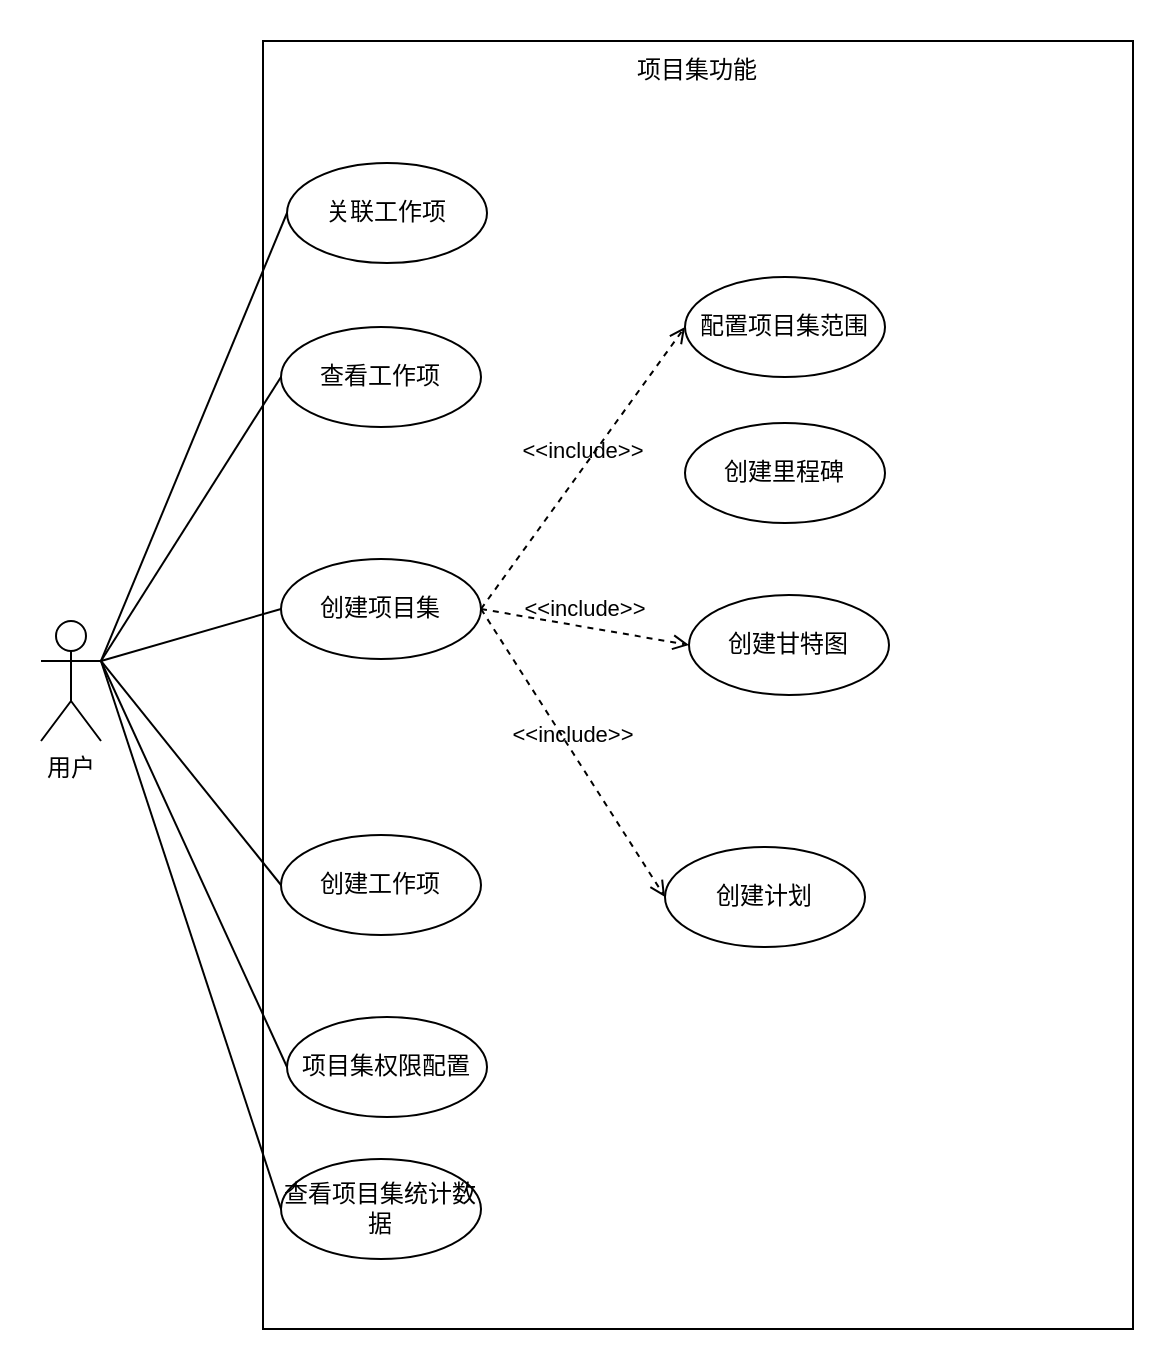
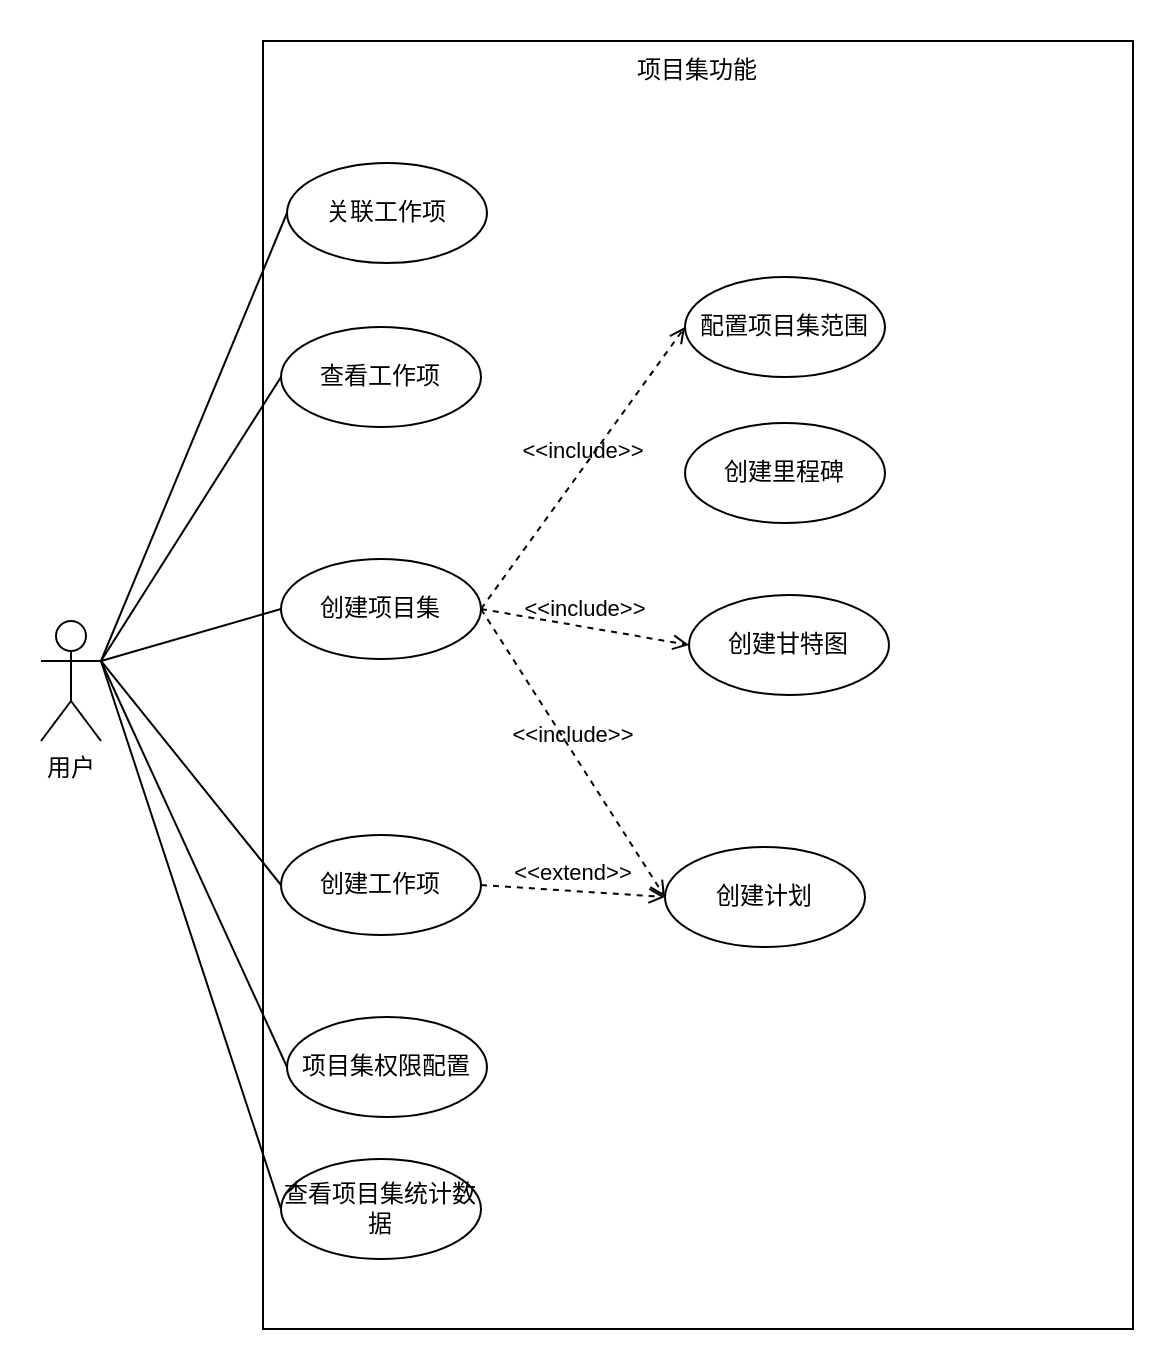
none -> (570, 891)
